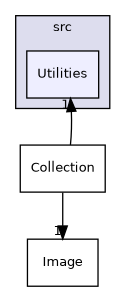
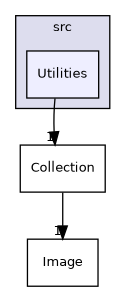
(71, 128) -> (54, 117)
